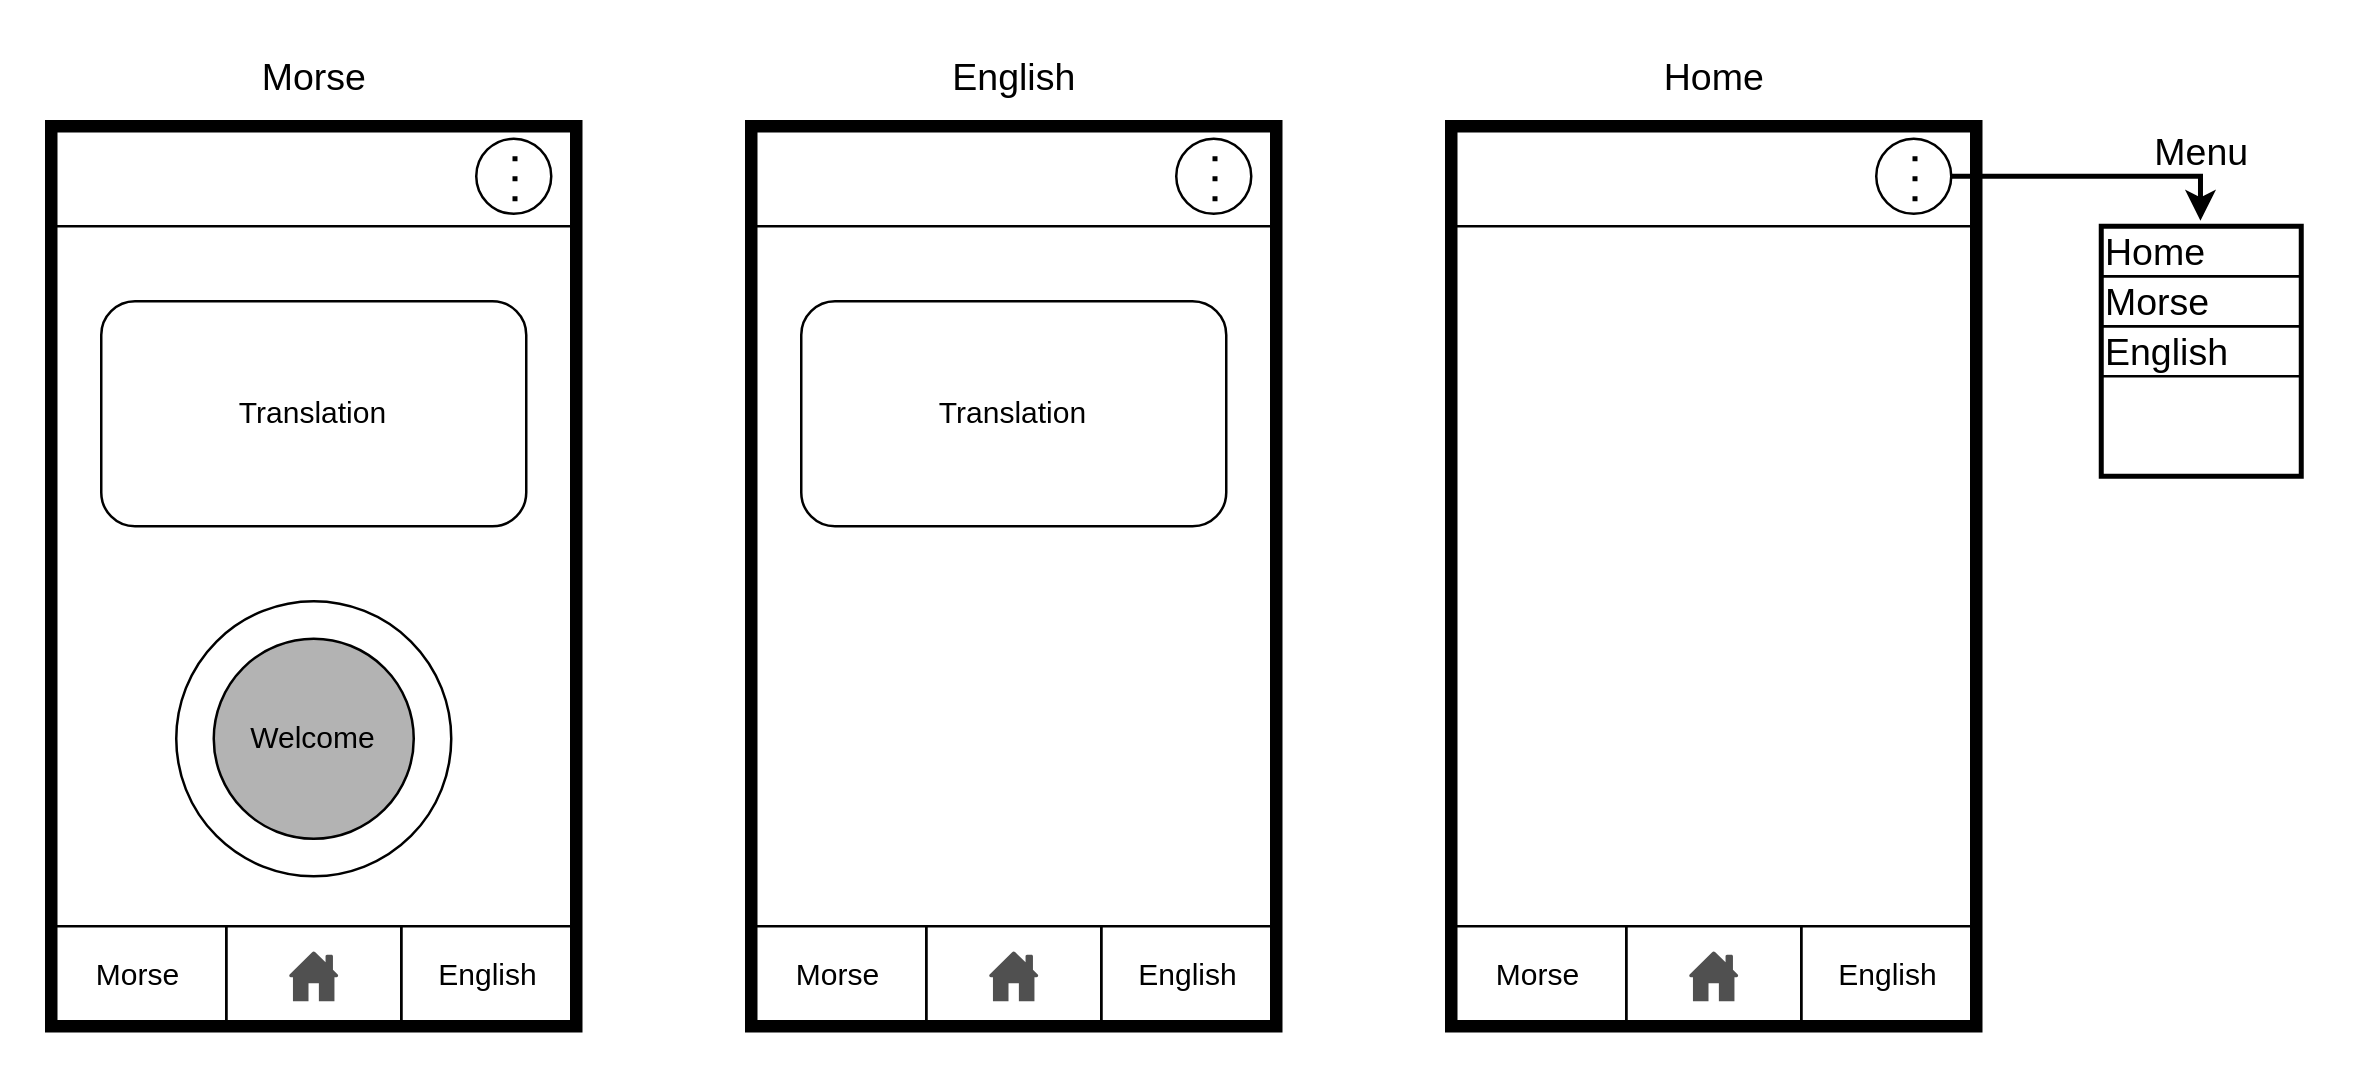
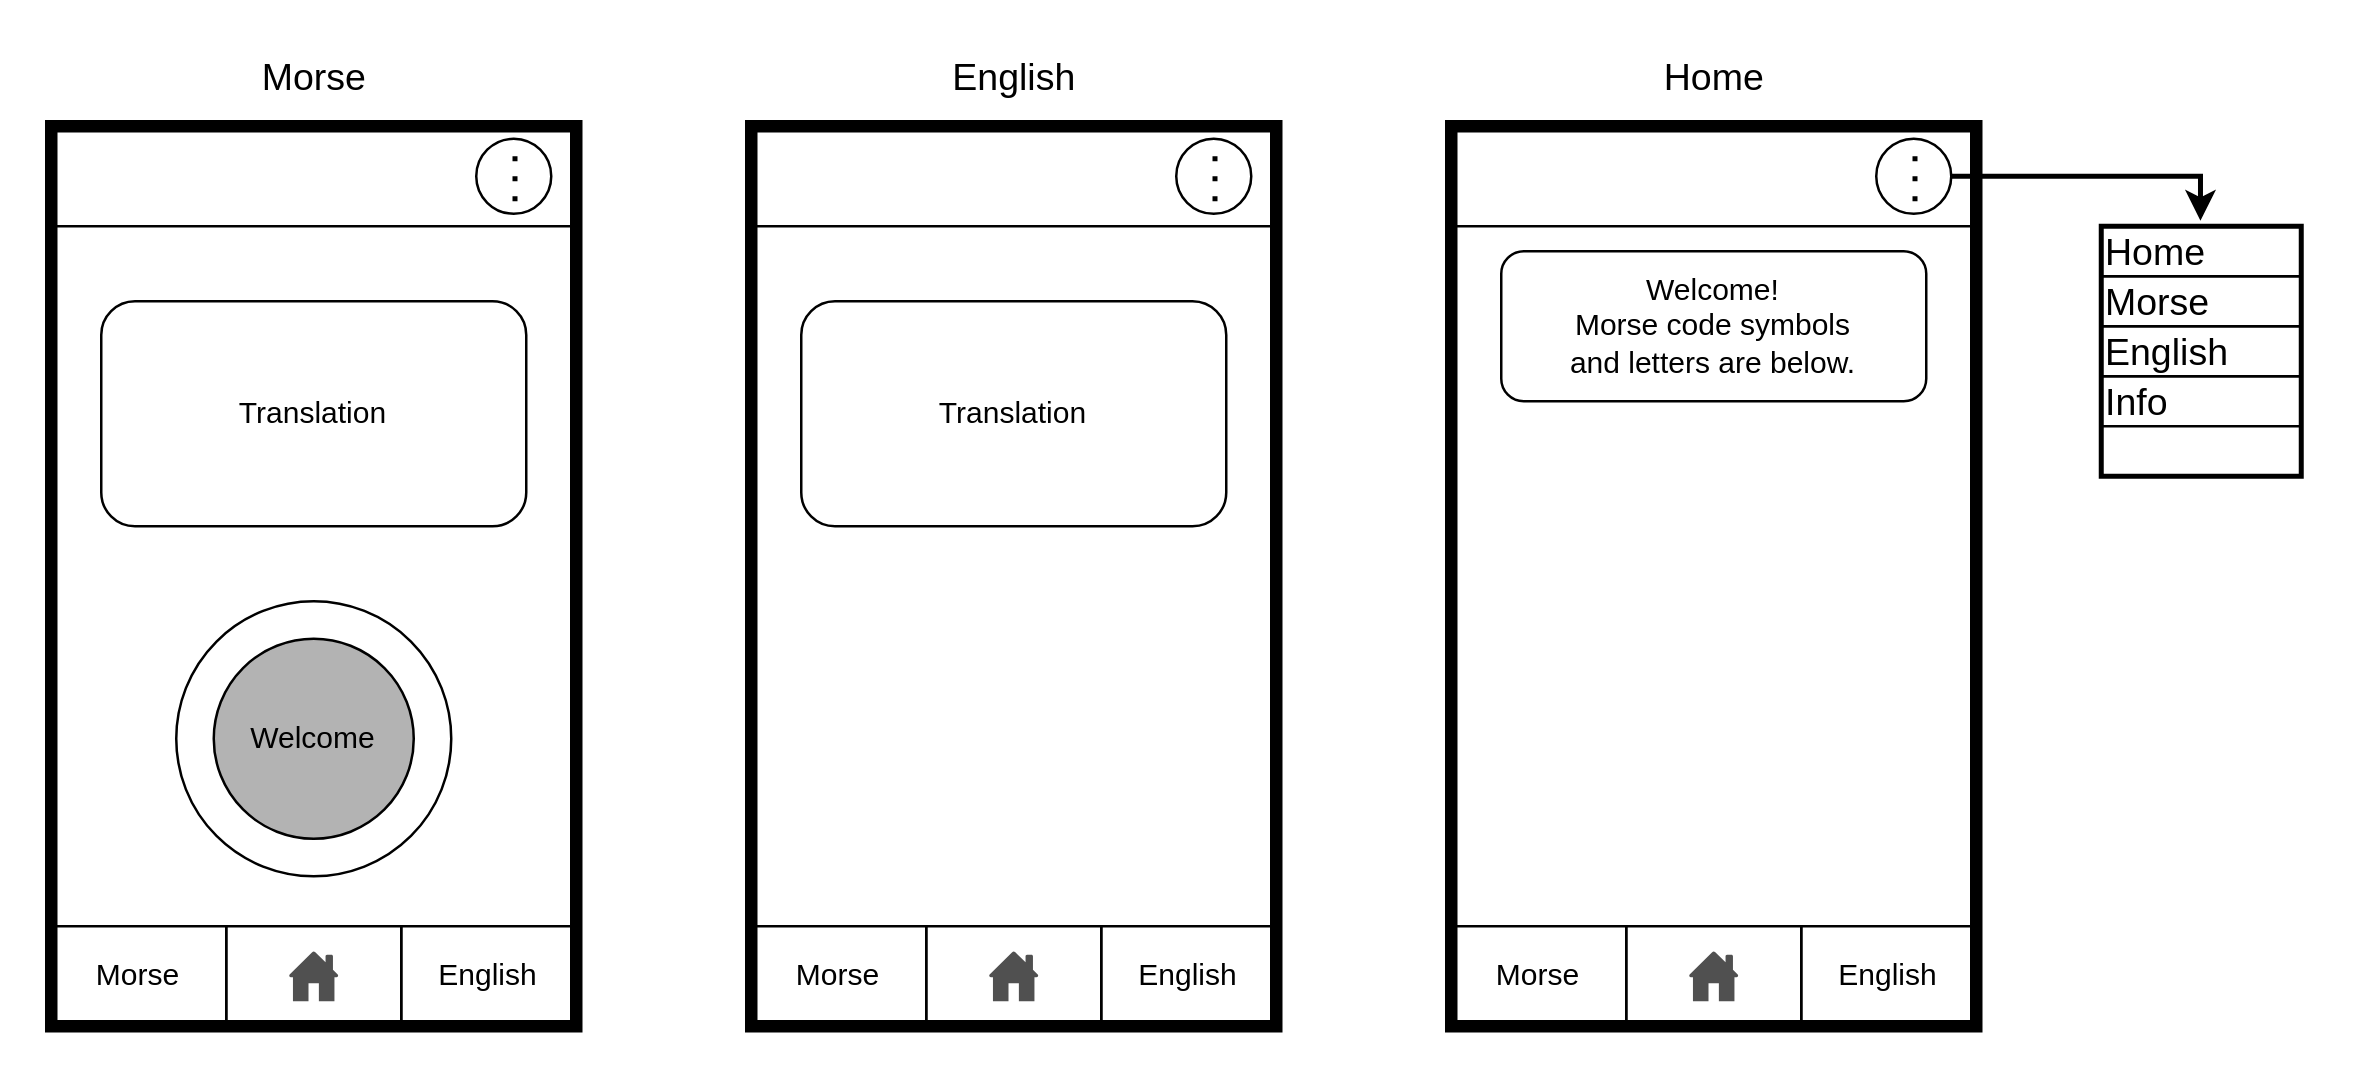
(2201, 151) -> none
none -> (1714, 326)
none -> (2201, 401)
